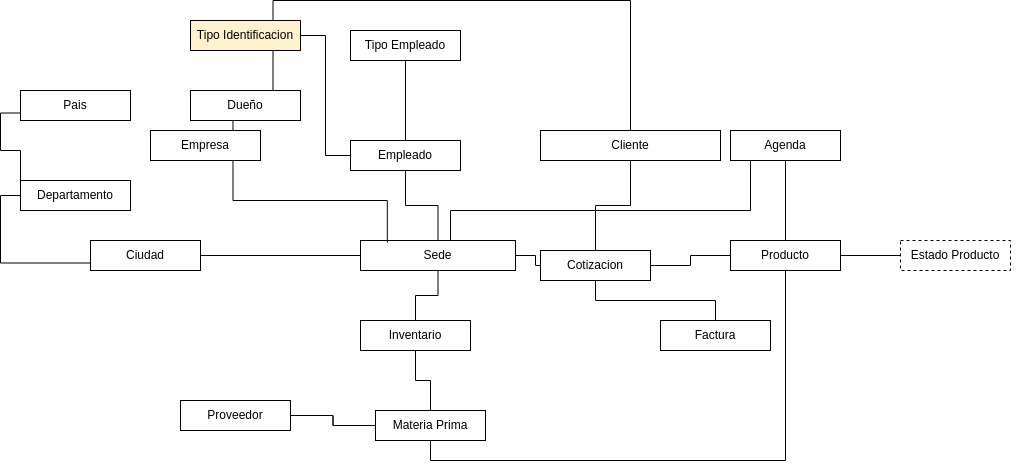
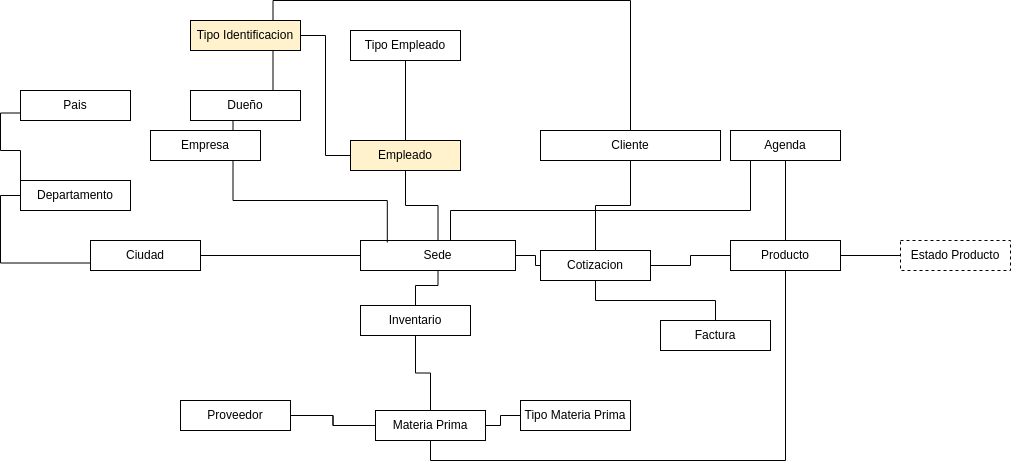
(406, 156) -> (406, 156)
(416, 336) -> (416, 321)
none -> (576, 416)
none -> (501, 418)
